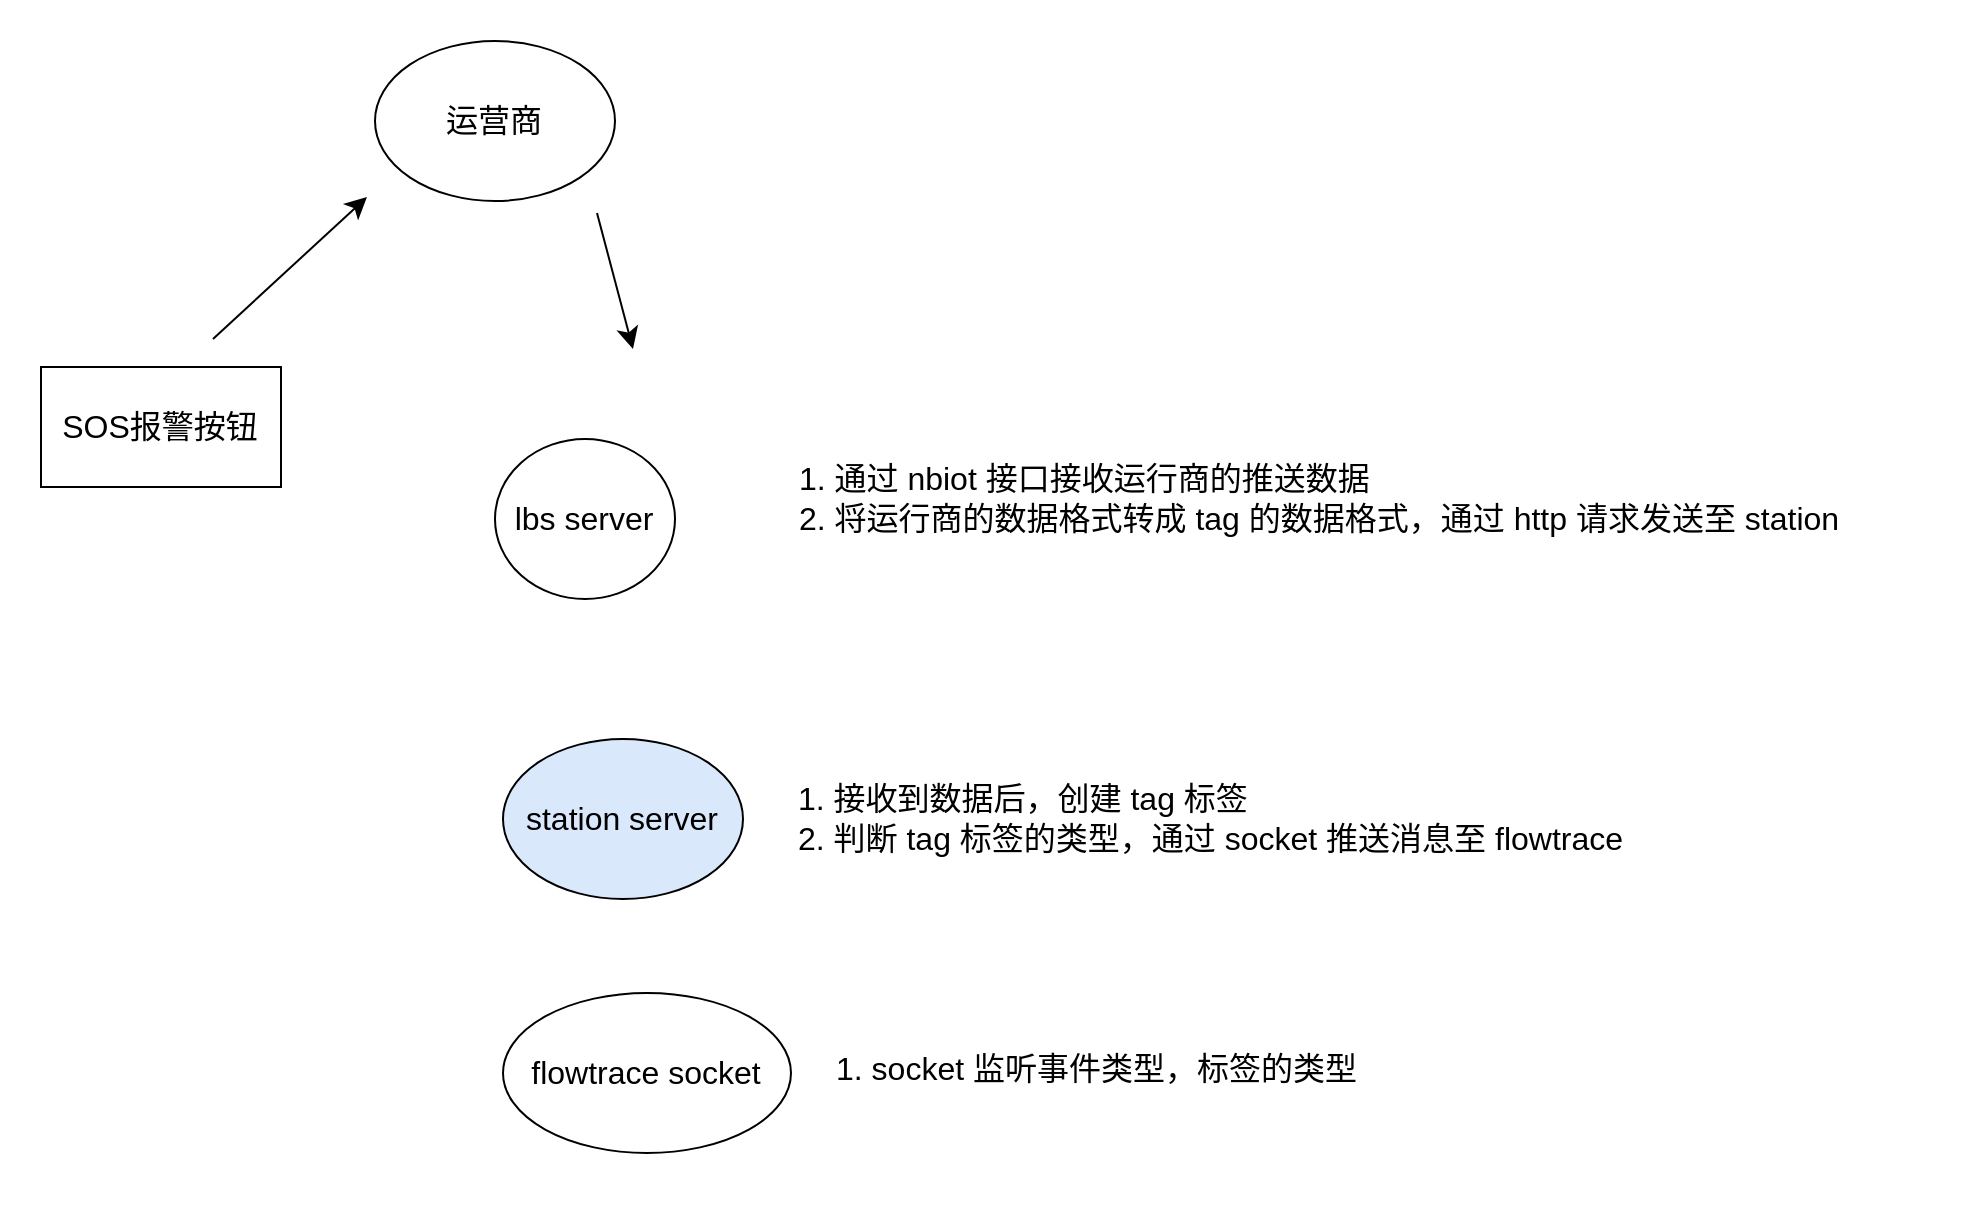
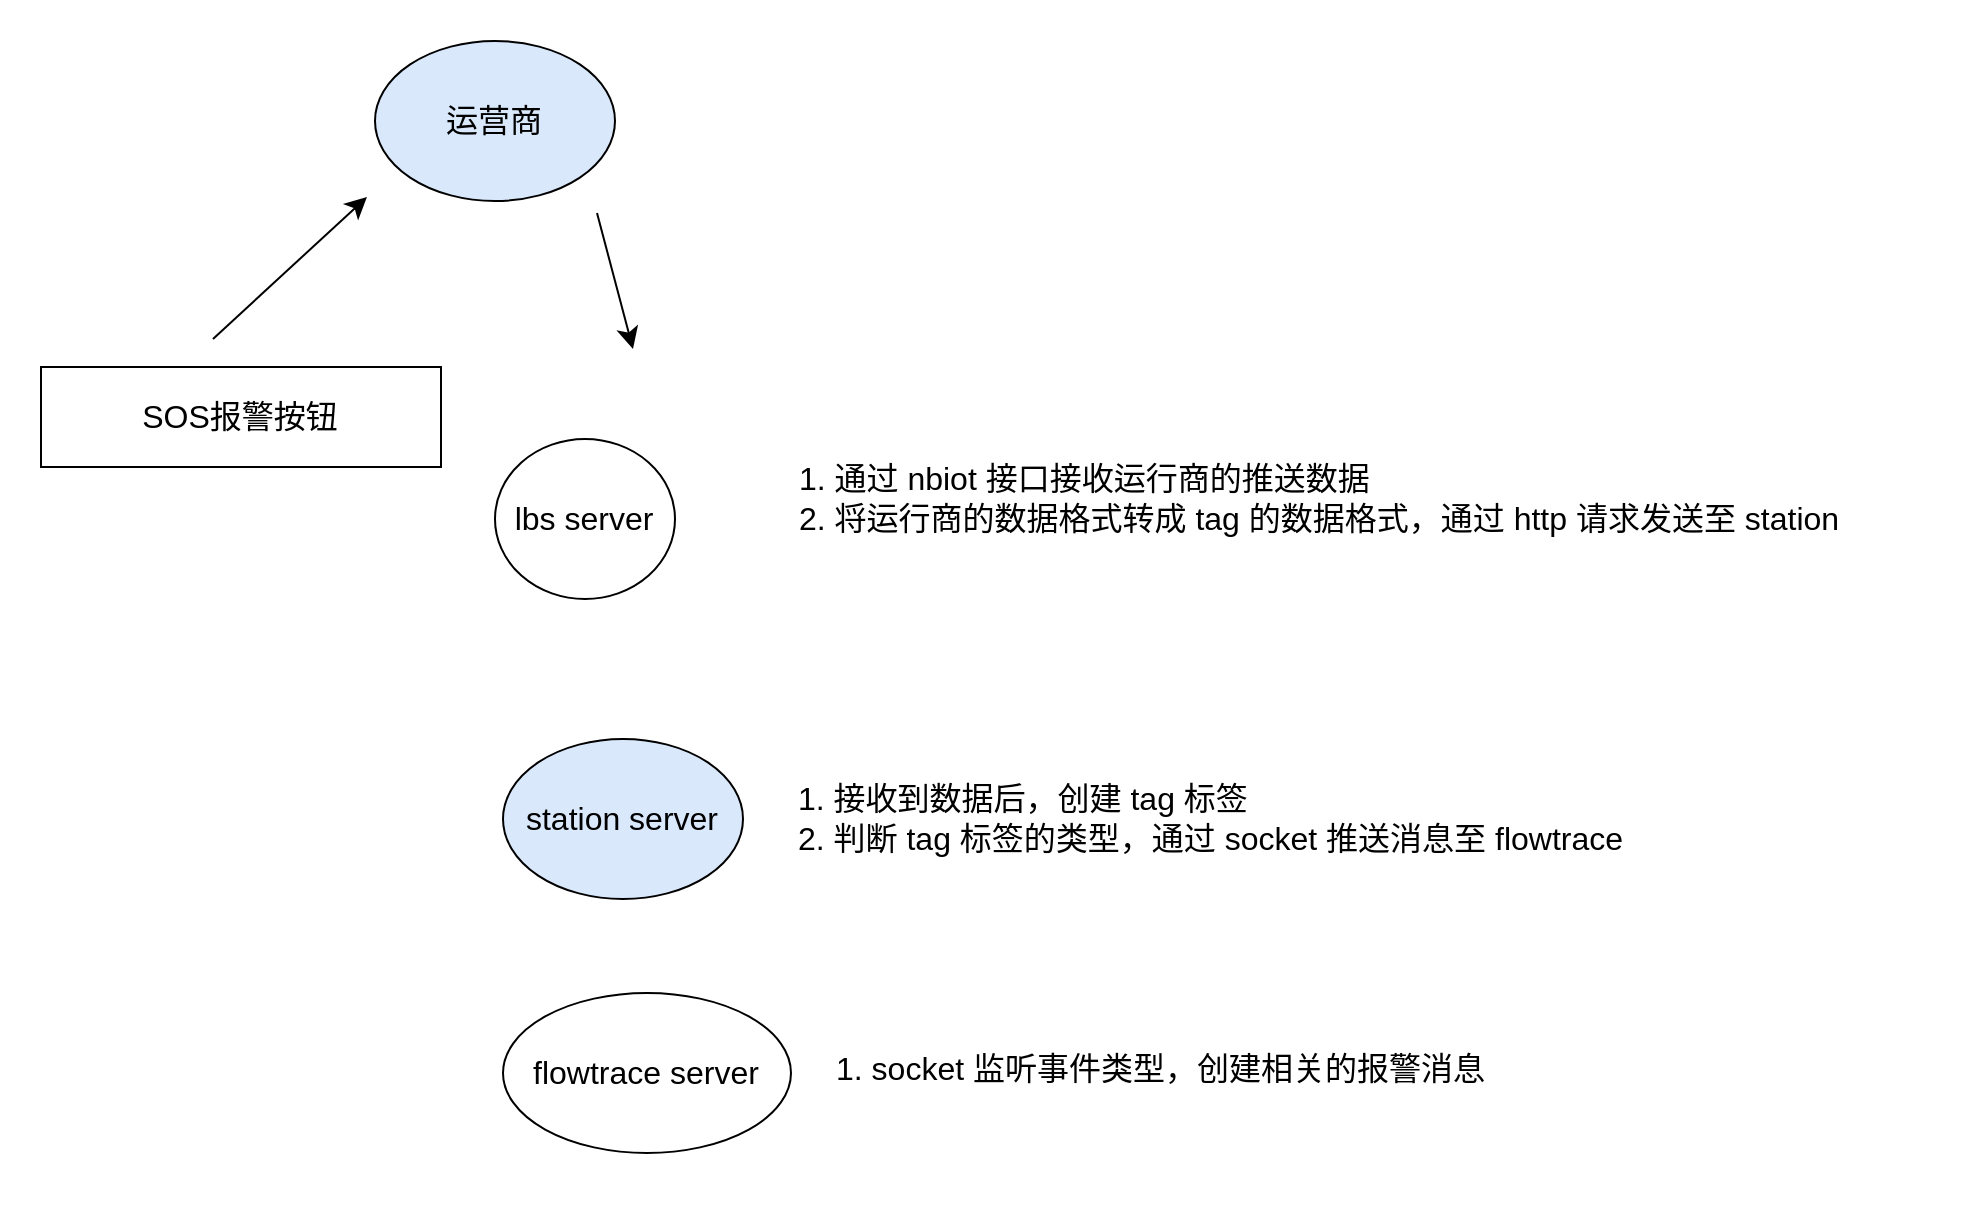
(495, 121) -> (495, 121)
(161, 427) -> (241, 417)
(1106, 1069) -> (1170, 1069)
(647, 1073) -> (647, 1073)
